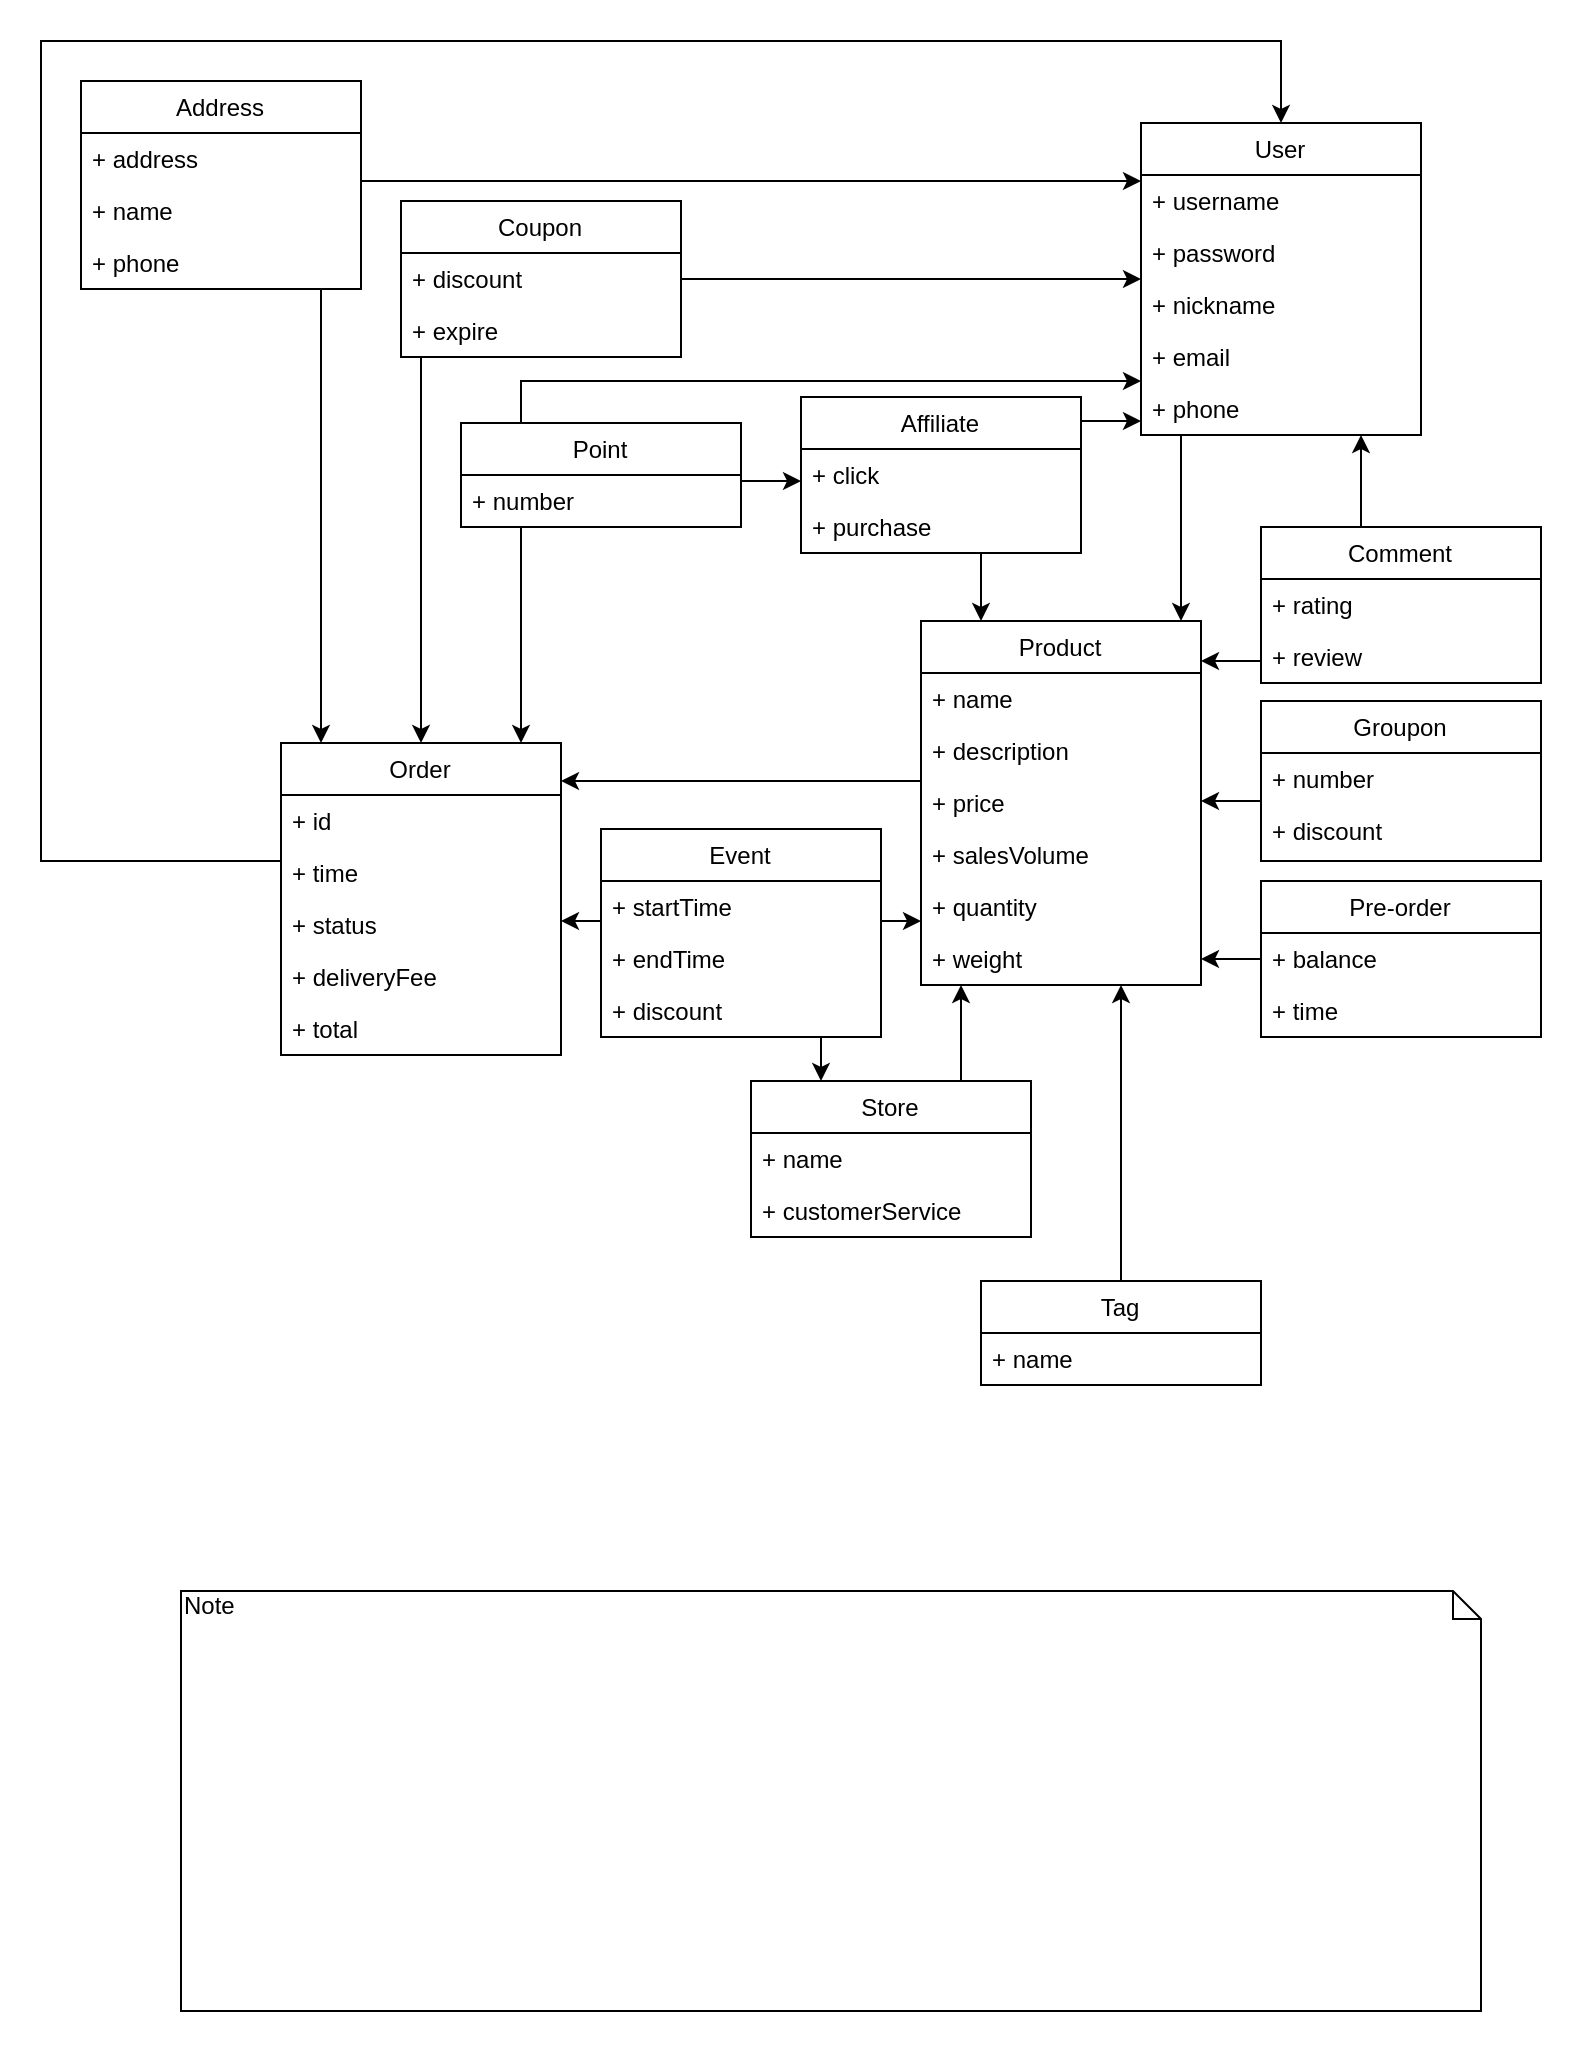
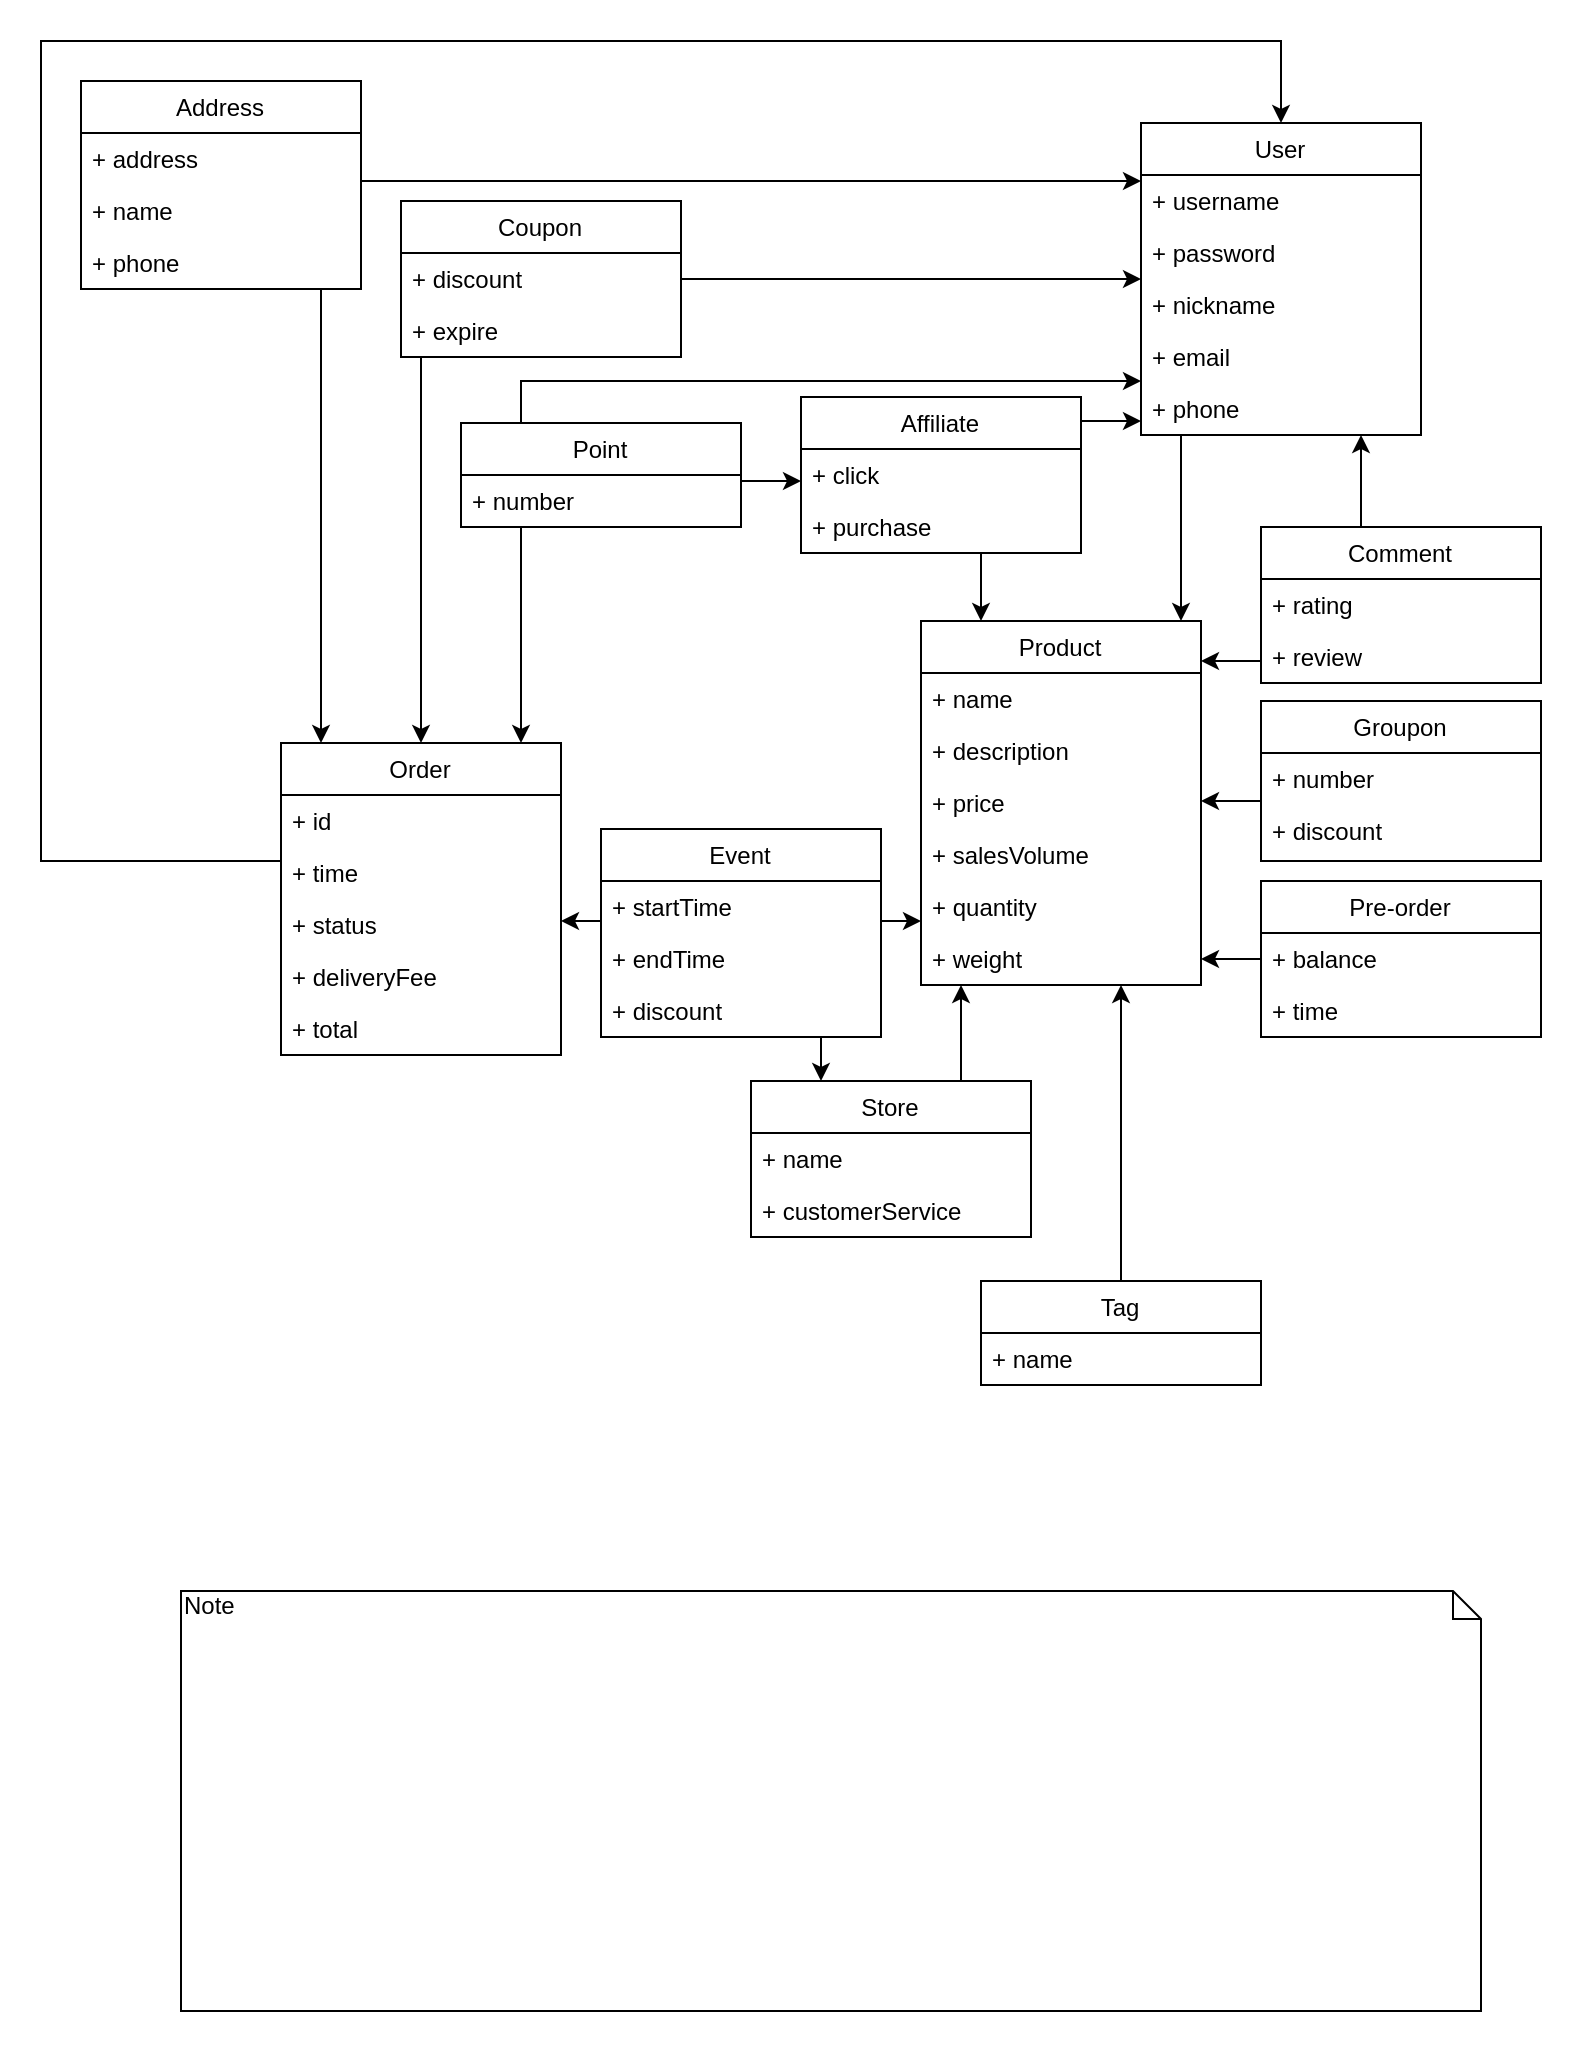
(748, 781) -> none
